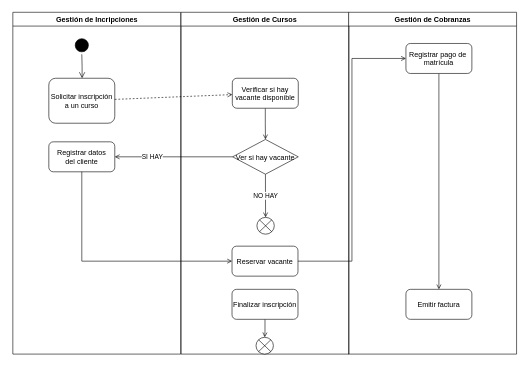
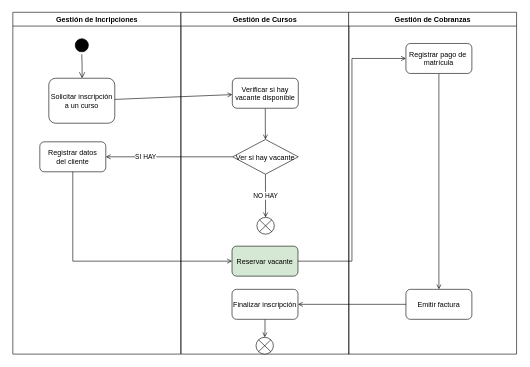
(173, 97) -> (173, 97)
(82, 157) -> (73, 157)
(265, 261) -> (265, 261)
none -> (353, 305)
